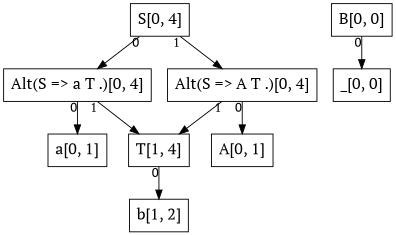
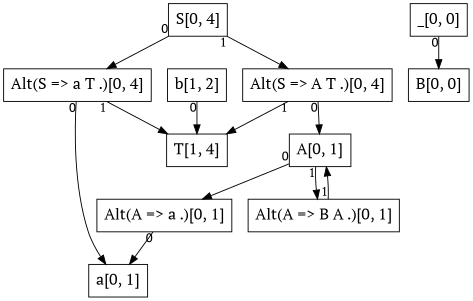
(362, 48) -> (439, 48)
(159, 178) -> (197, 113)
none -> (164, 216)
none -> (324, 216)
